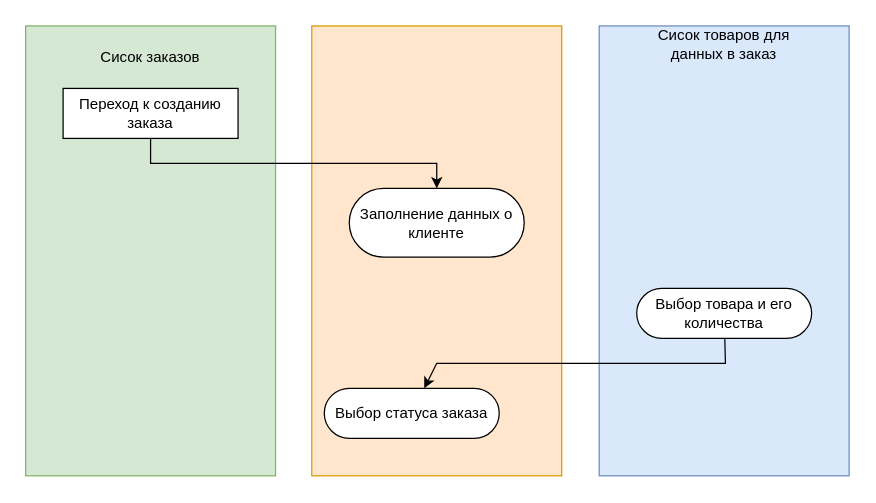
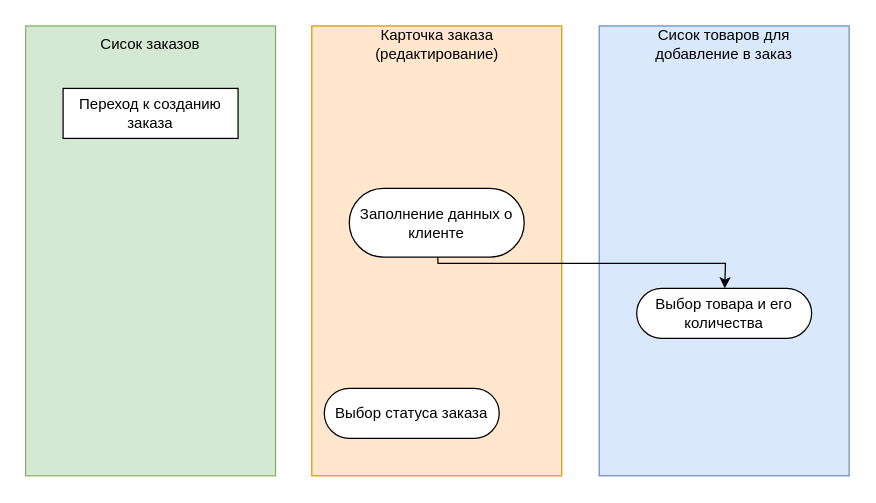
none -> (437, 44)
(724, 44) -> (724, 44)
(151, 57) -> (151, 44)
(290, 163) -> none
none -> (587, 263)
(584, 363) -> none
